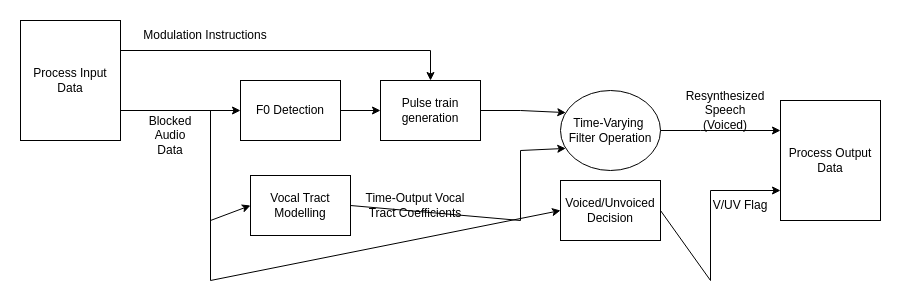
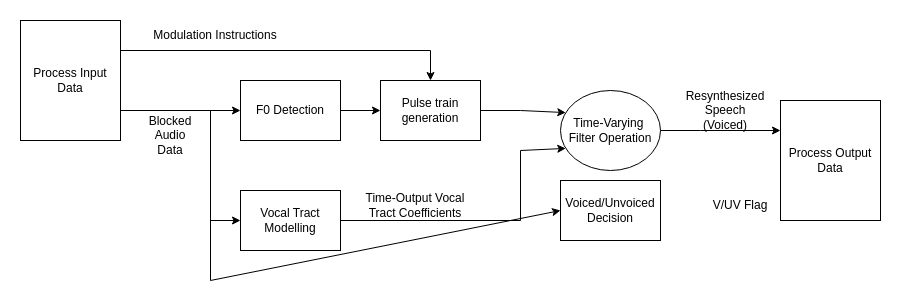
(206, 36) -> (216, 36)
(301, 206) -> (291, 221)
(711, 248) -> none
